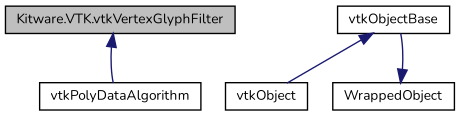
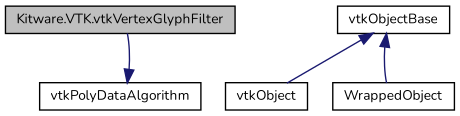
(403, 51) -> (385, 65)
(111, 65) -> (129, 51)
